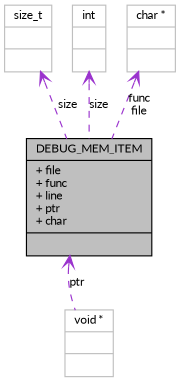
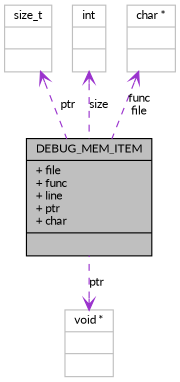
(68, 105) -> (68, 105)
(70, 289) -> (89, 277)
